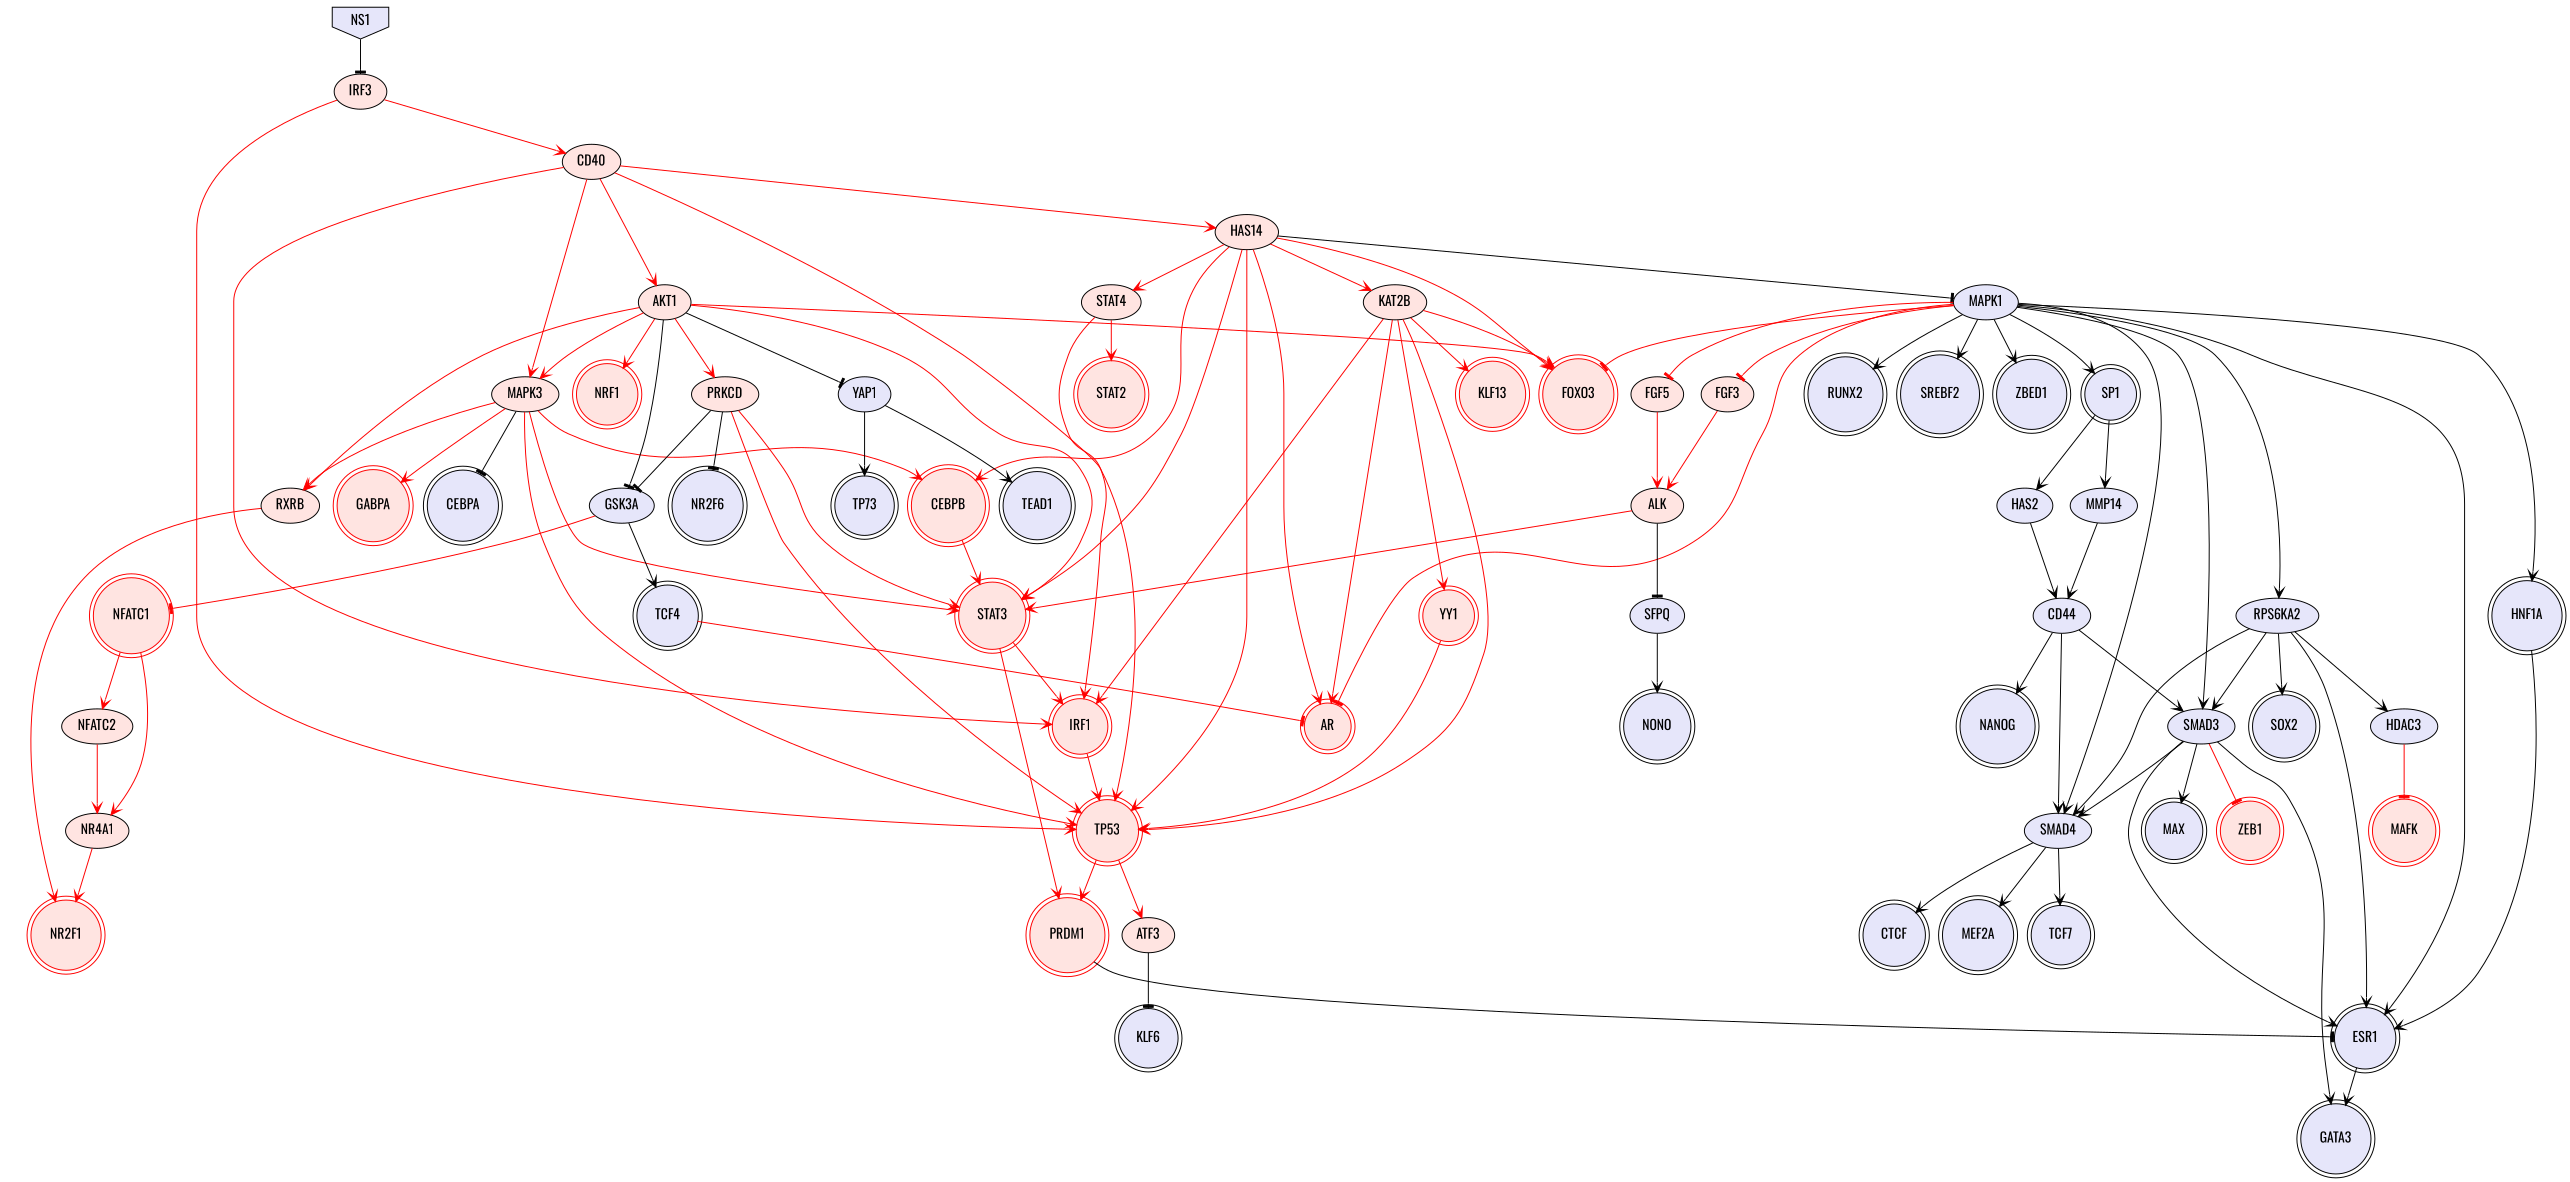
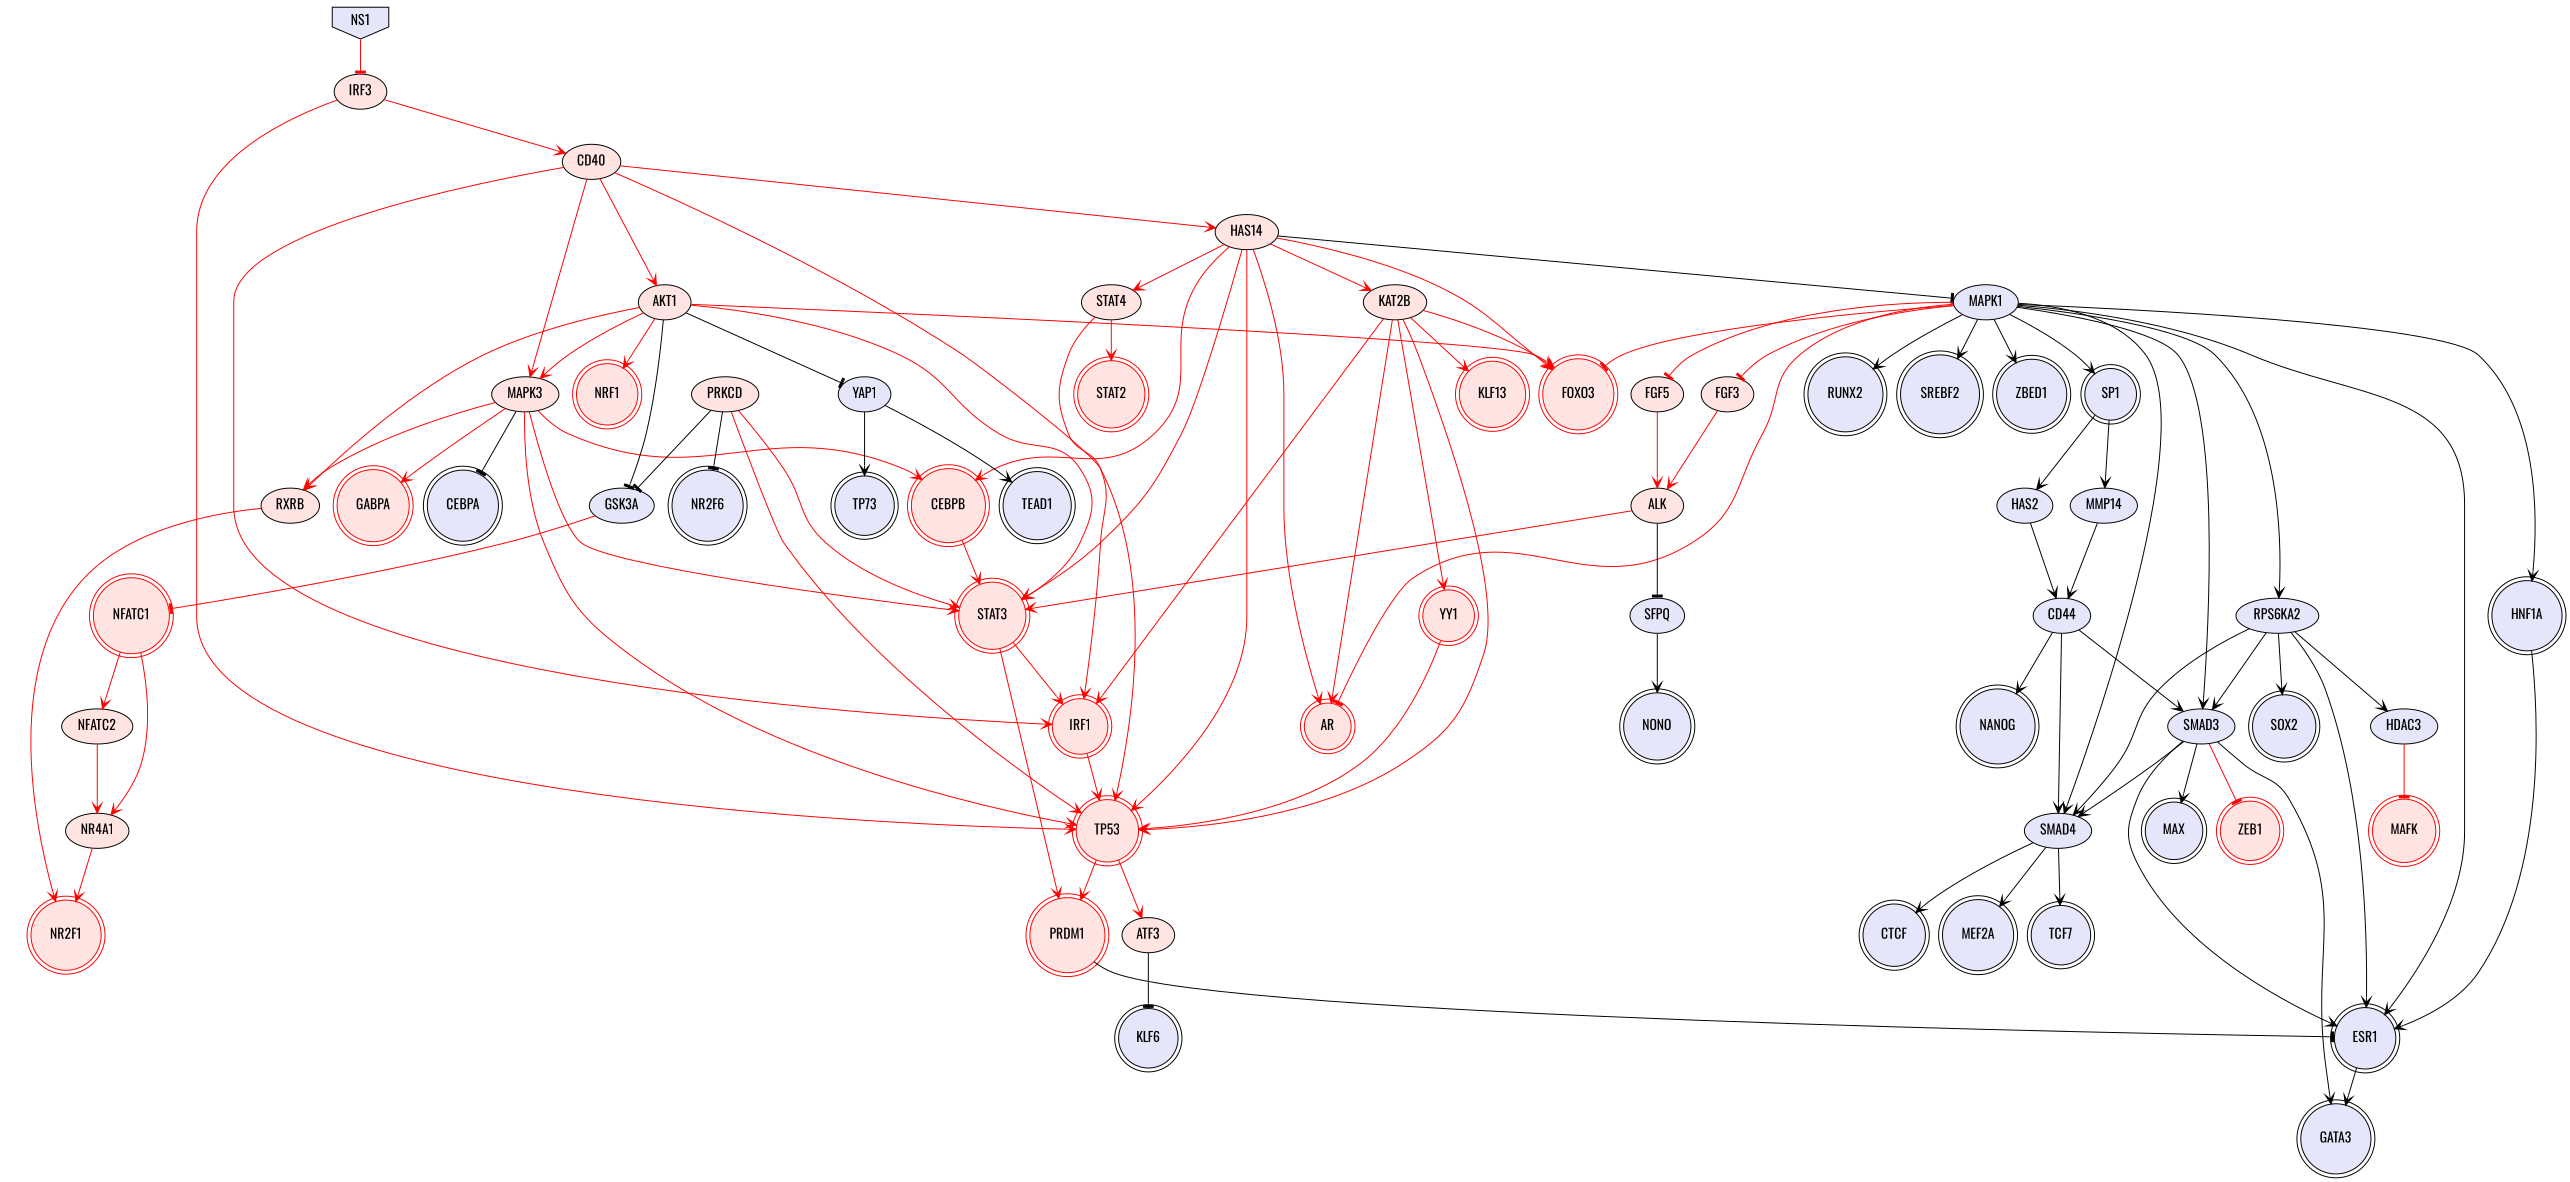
(361, 54) -> (361, 54)
(692, 344) -> none
(668, 616) -> none
